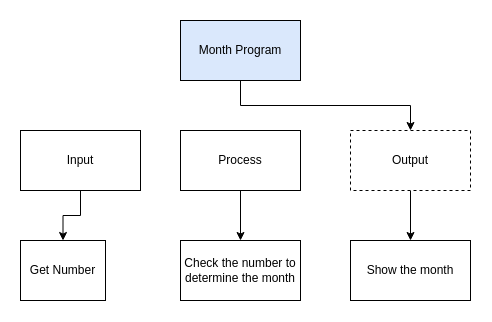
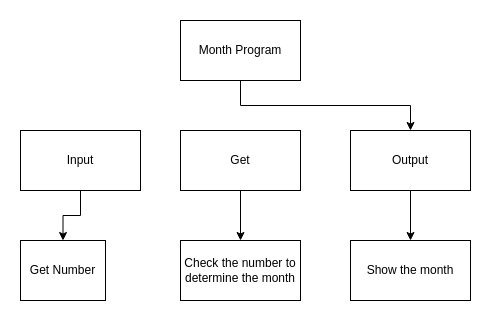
(241, 51) -> (241, 51)
(241, 161) -> (241, 161)
(411, 161) -> (411, 161)
